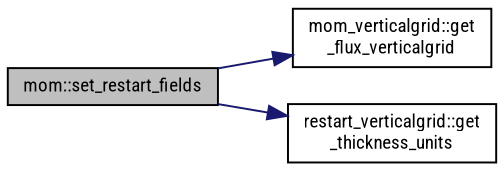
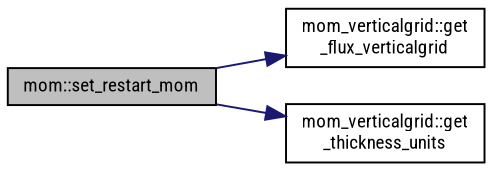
(113, 87) -> (112, 87)
(392, 133) -> (385, 133)
